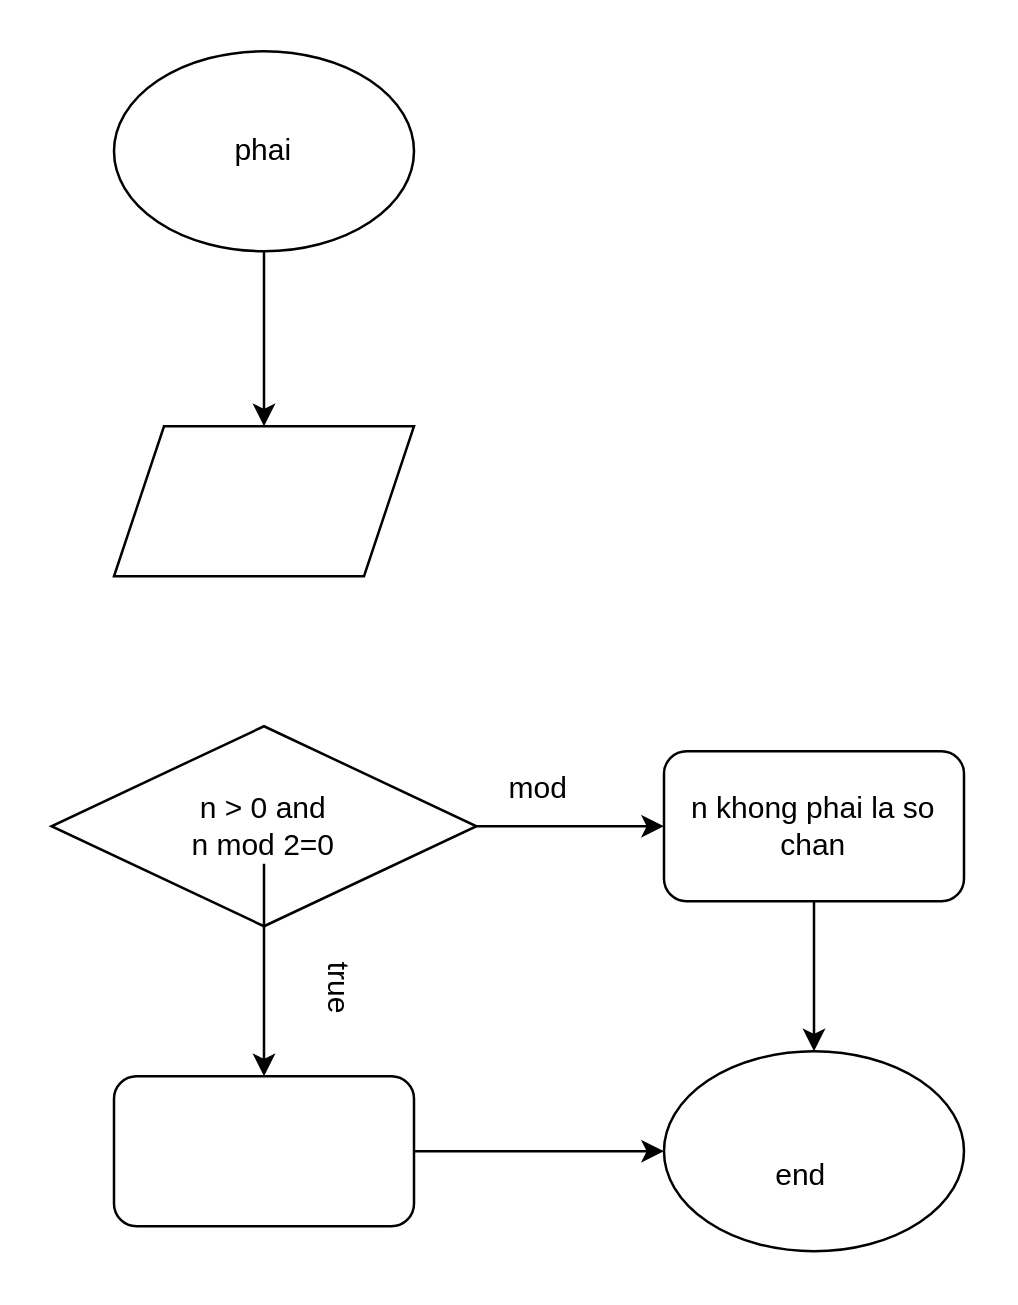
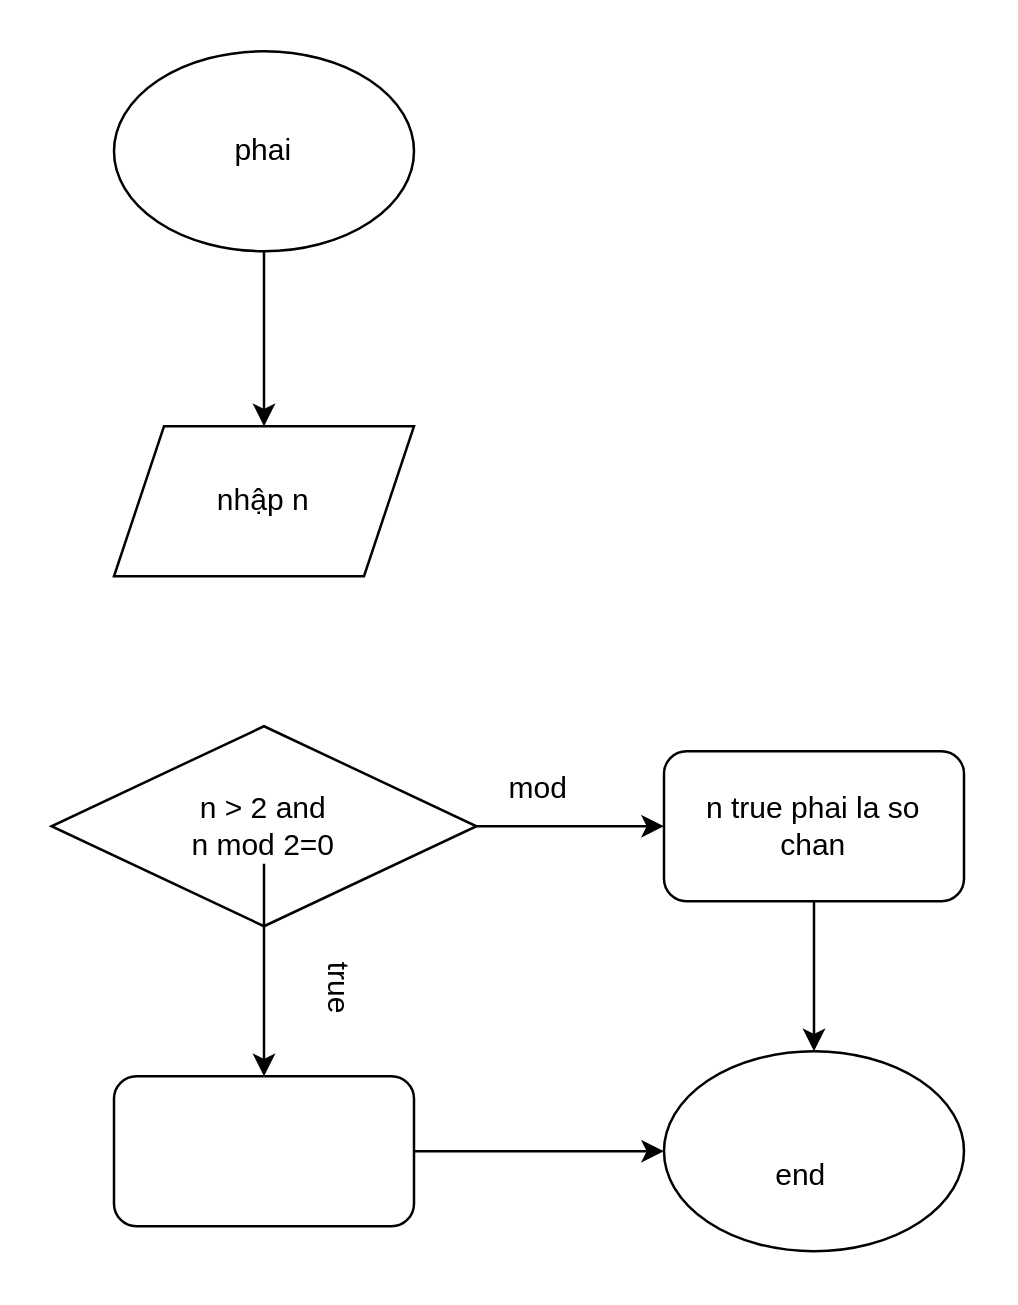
none -> (264, 501)
(264, 826) -> (264, 826)
(814, 826) -> (814, 826)
